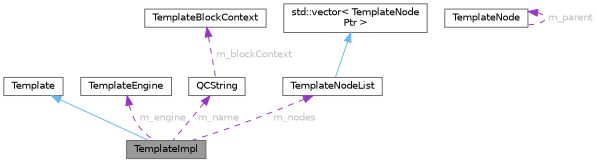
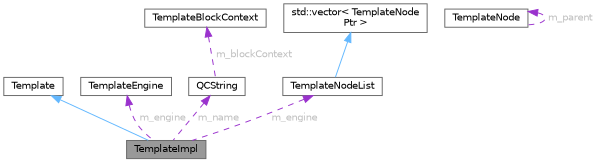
(293, 118) -> (293, 118)
